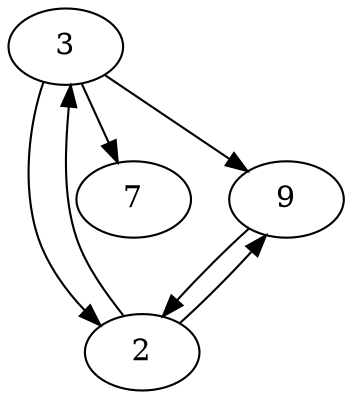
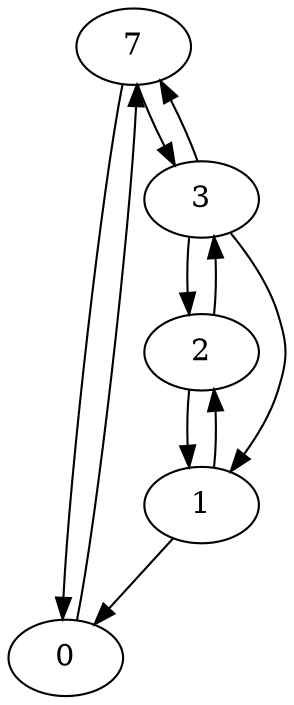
none -> (150, 116)
(286, 199) -> (202, 505)
none -> (66, 658)
